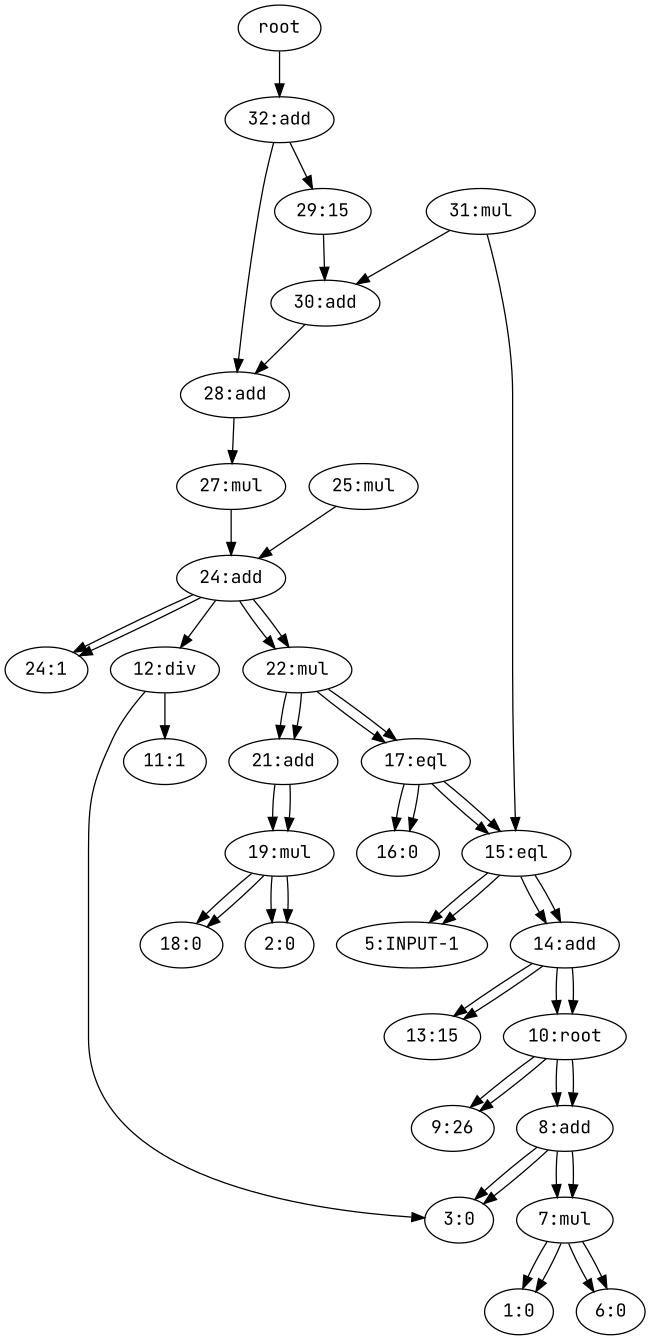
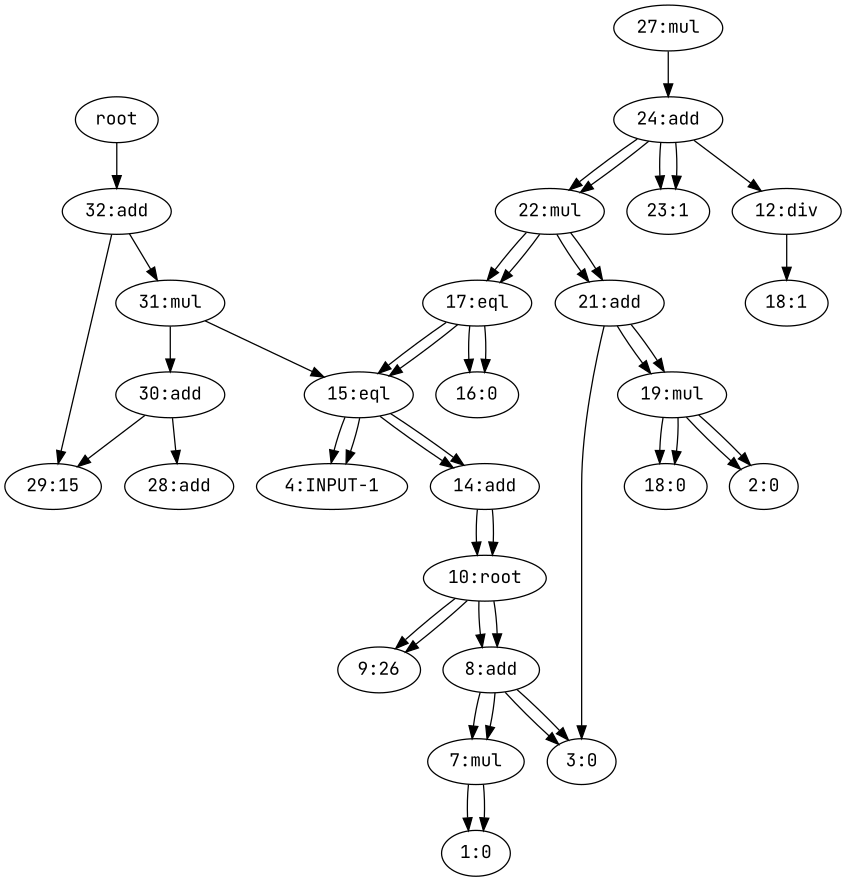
(253, 250) -> (140, 251)
(324, 251) -> (116, 437)
(233, 434) -> none
(364, 487) -> none
(46, 670) -> (668, 211)
(165, 762) -> (787, 303)
(412, 945) -> (332, 487)
(432, 1037) -> none
(93, 1058) -> (582, 525)
(611, 1312) -> none
